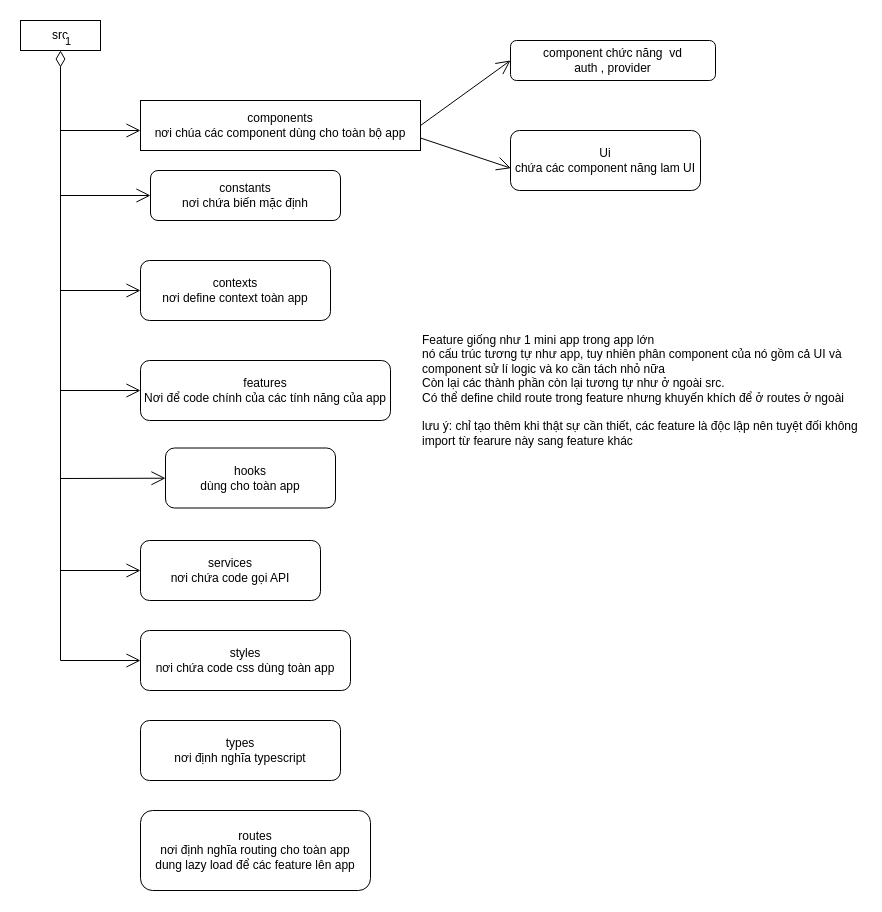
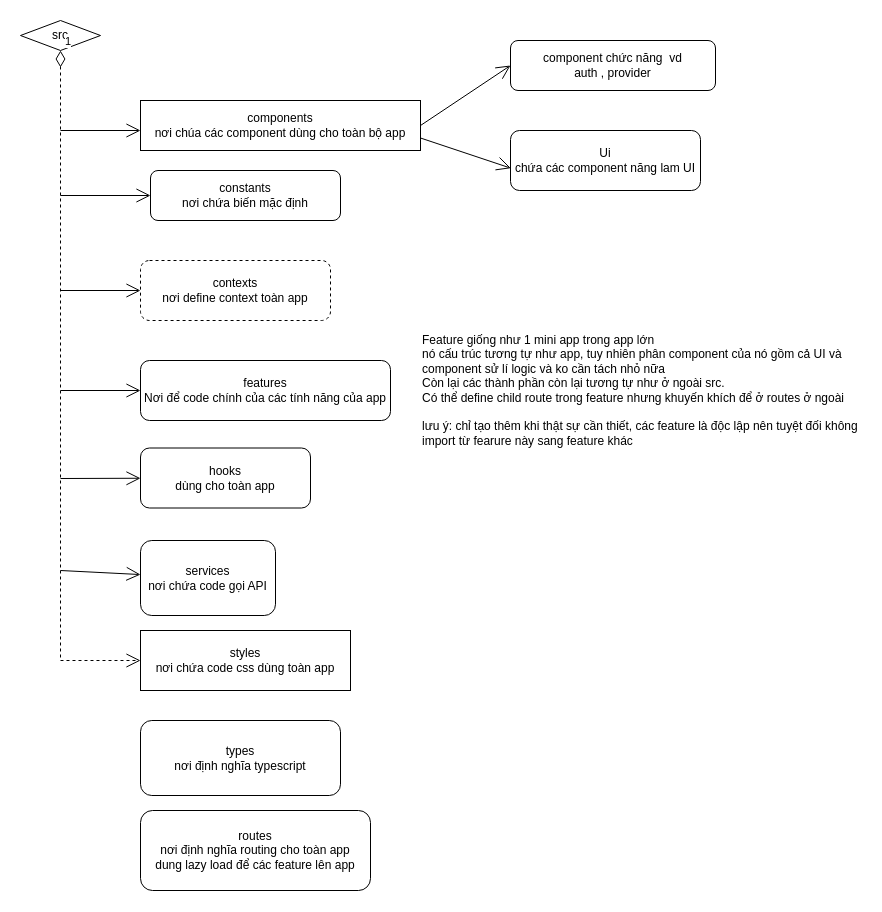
(61, 36) -> (61, 36)
(613, 61) -> (613, 66)
(236, 291) -> (236, 291)
(61, 402) -> (61, 402)
(251, 478) -> (226, 478)
(231, 571) -> (208, 578)
(246, 661) -> (246, 661)
(241, 751) -> (241, 758)
